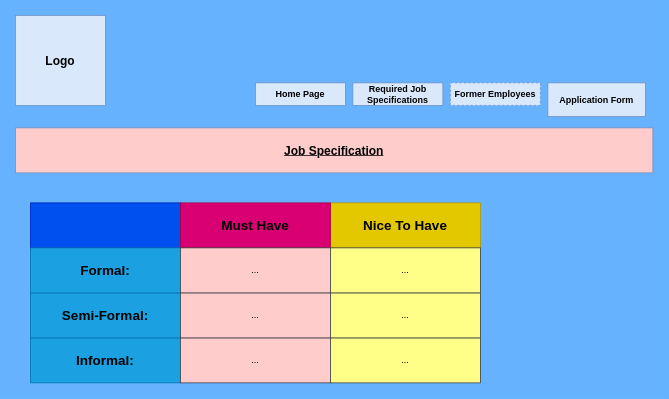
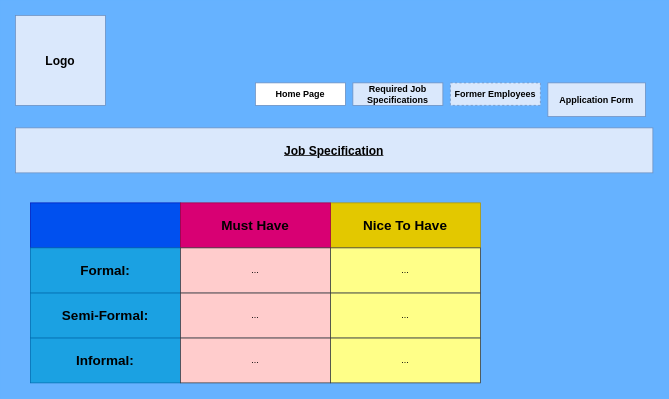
(300, 94) -> (300, 94)
(334, 150) -> (334, 150)
